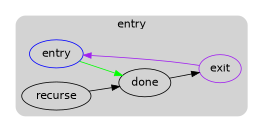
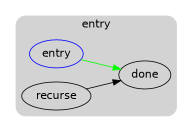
(220, 69) -> none
